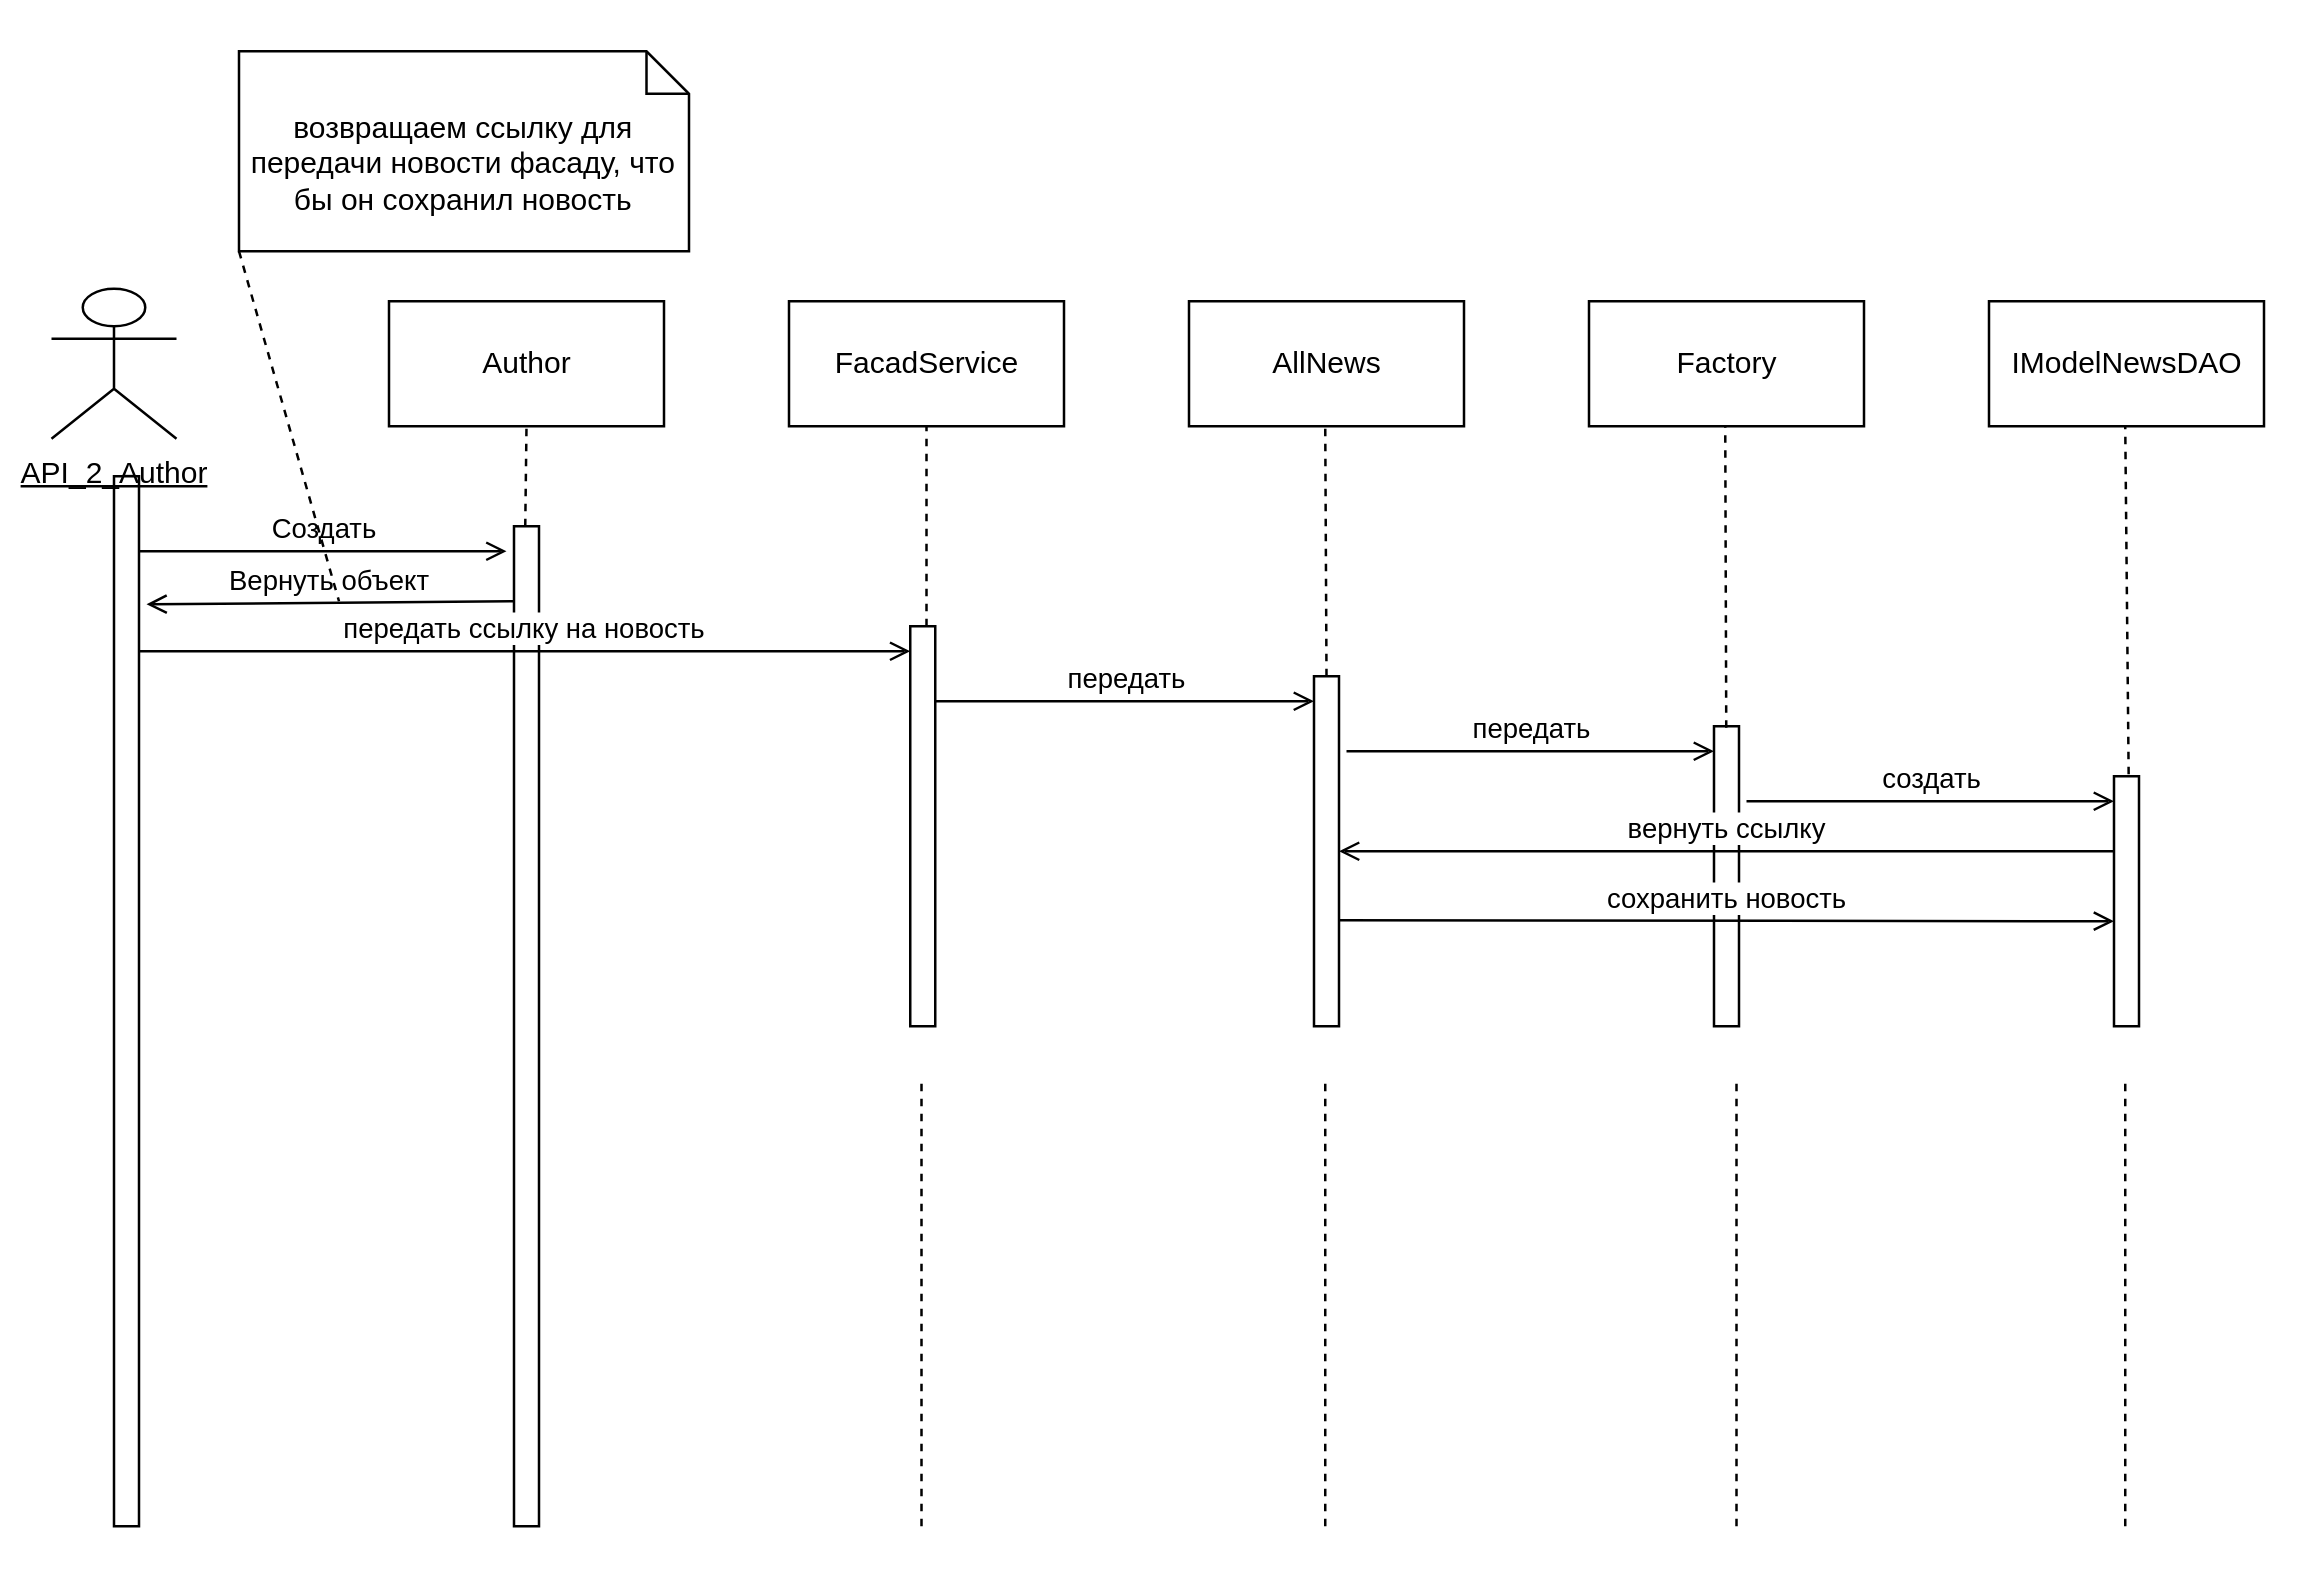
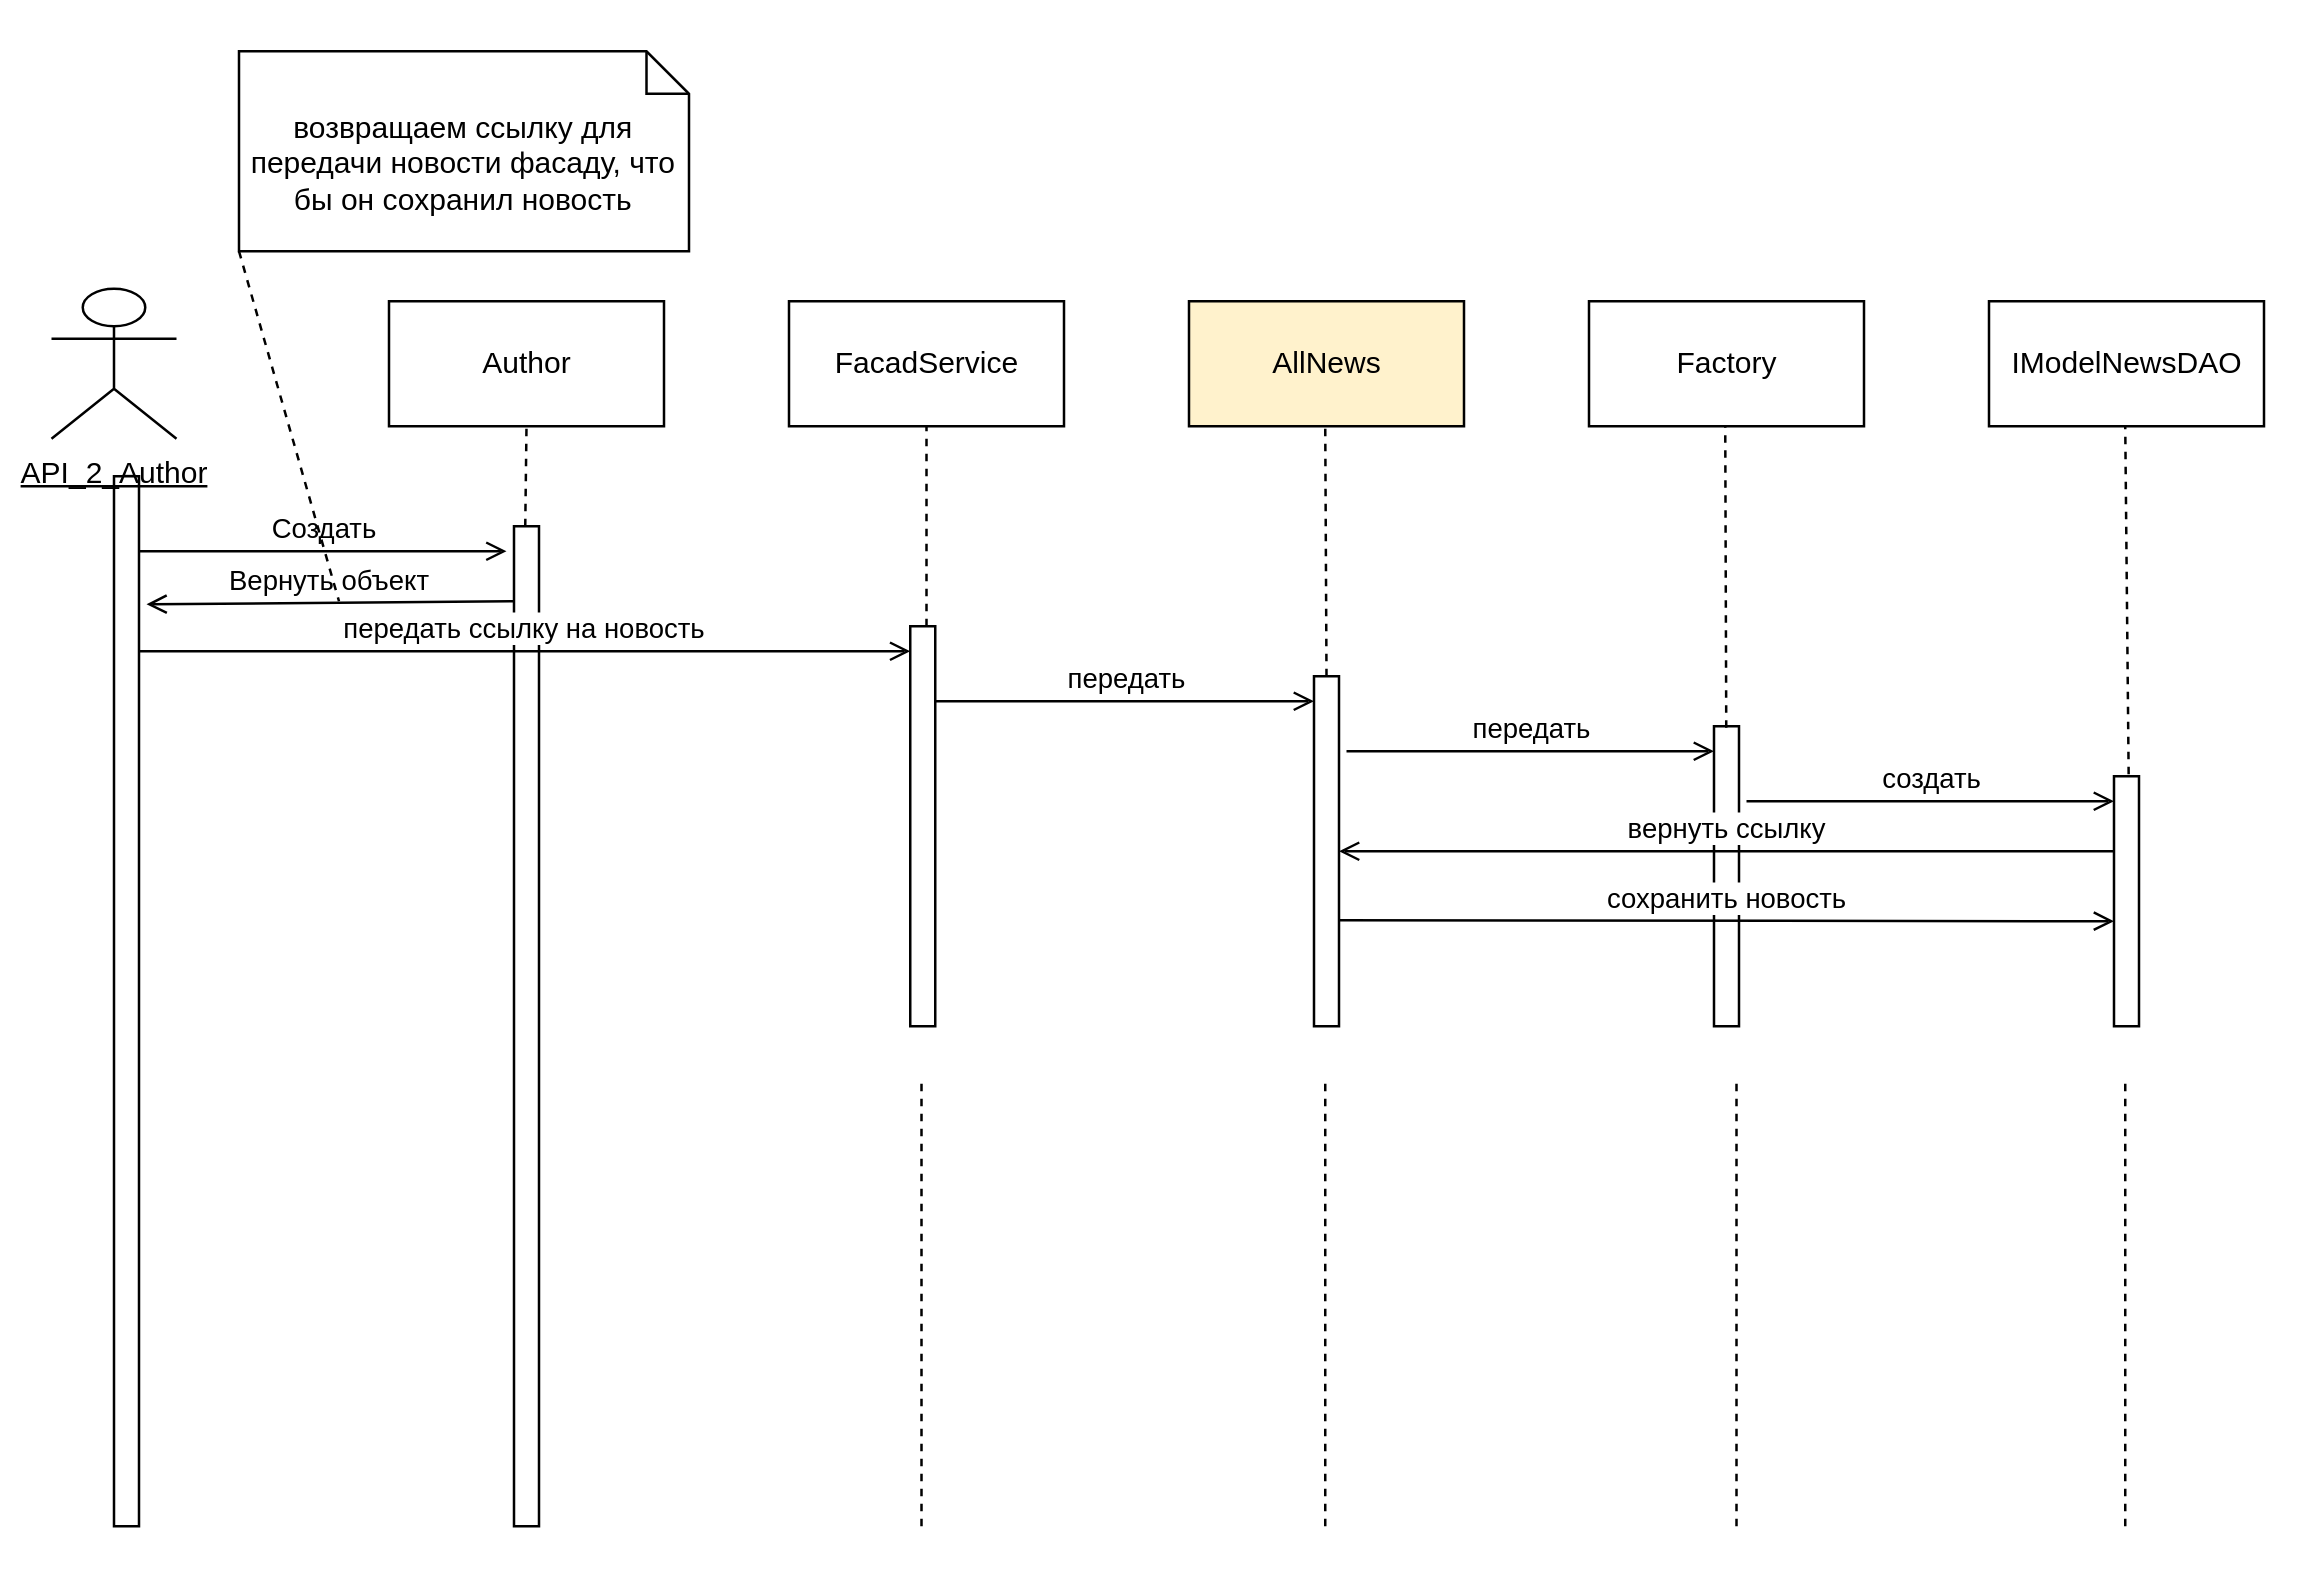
(1326, 364) -> (1326, 364)
